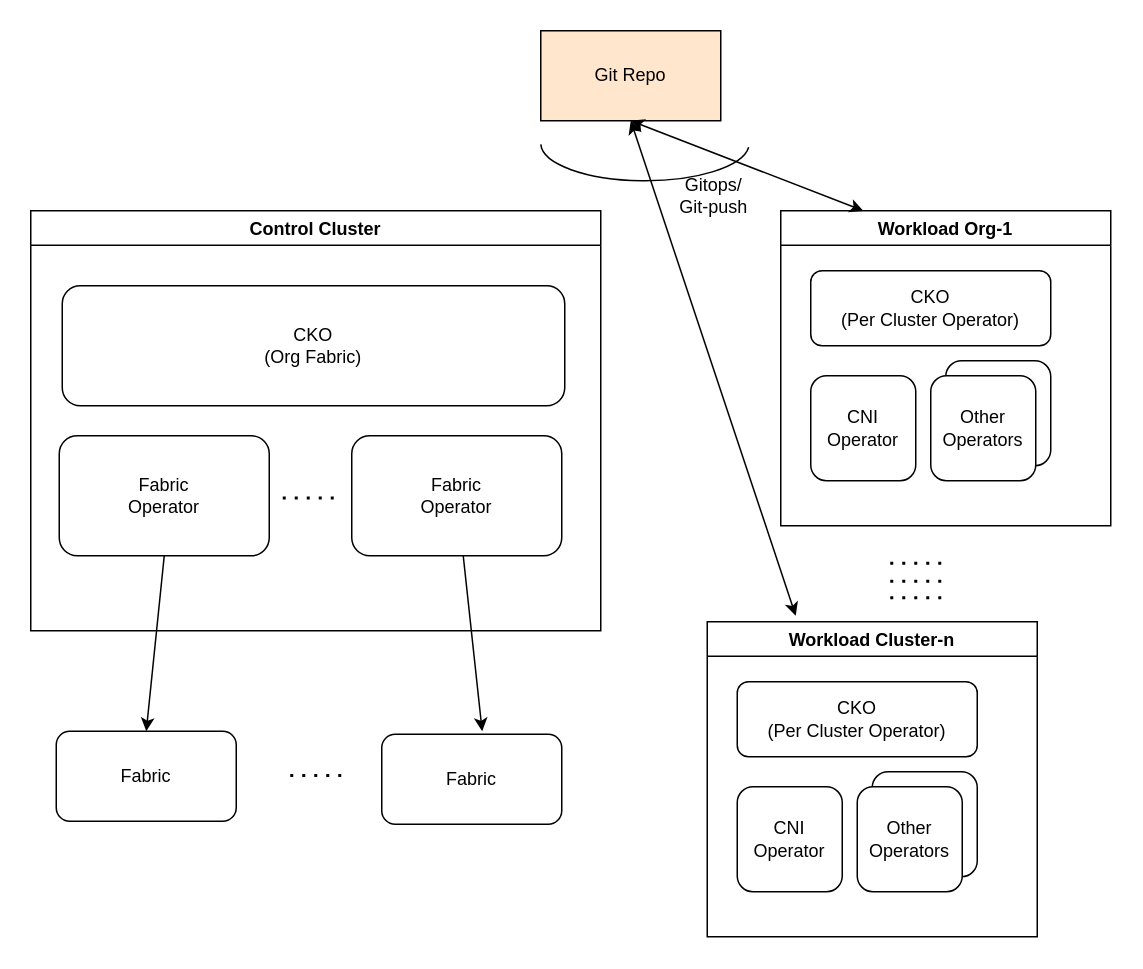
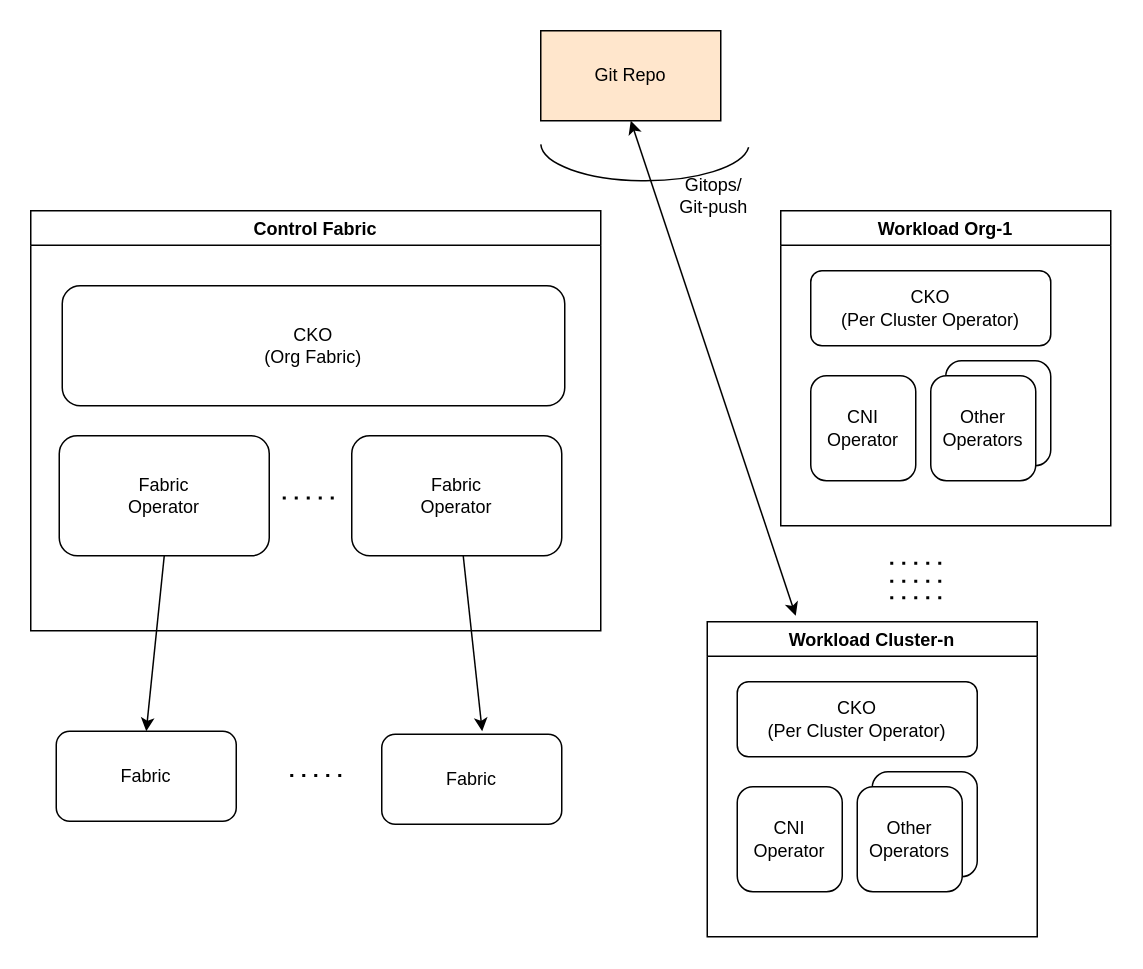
(747, 166) -> none
(315, 229) -> (315, 229)
